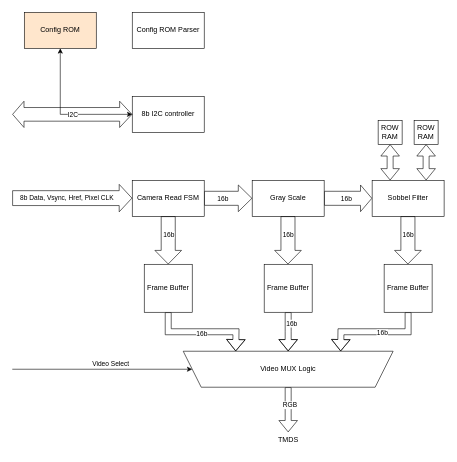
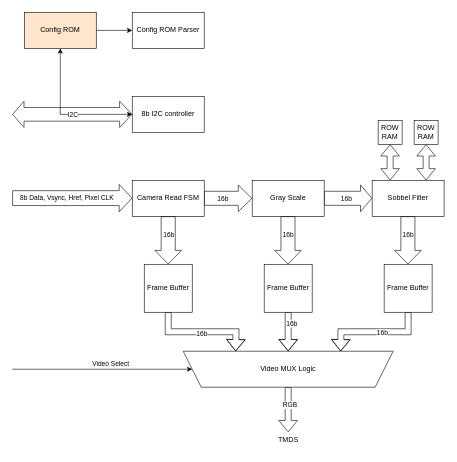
none -> (112, 30)
